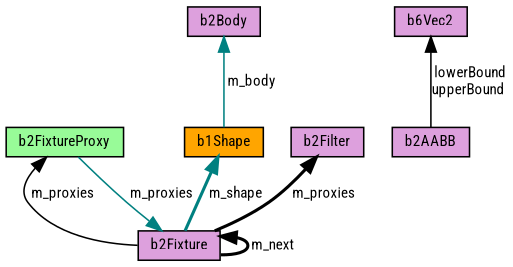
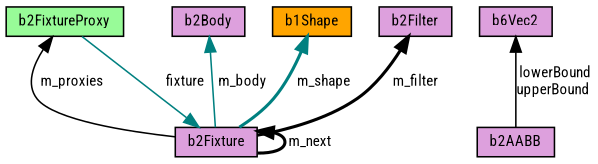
(224, 90) -> (213, 90)
(160, 194) -> (184, 82)
(322, 194) -> (414, 82)
